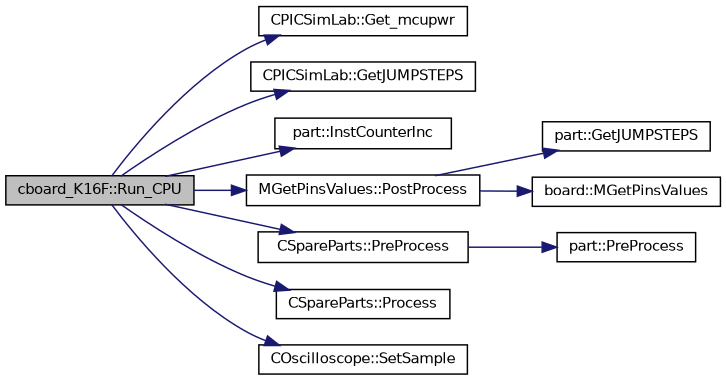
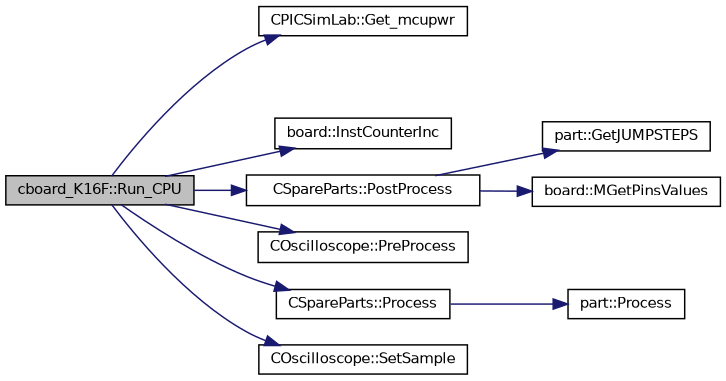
(363, 77) -> none
(363, 133) -> (363, 133)
(363, 190) -> (363, 190)
(363, 247) -> (363, 247)
(626, 247) -> none
none -> (626, 304)
